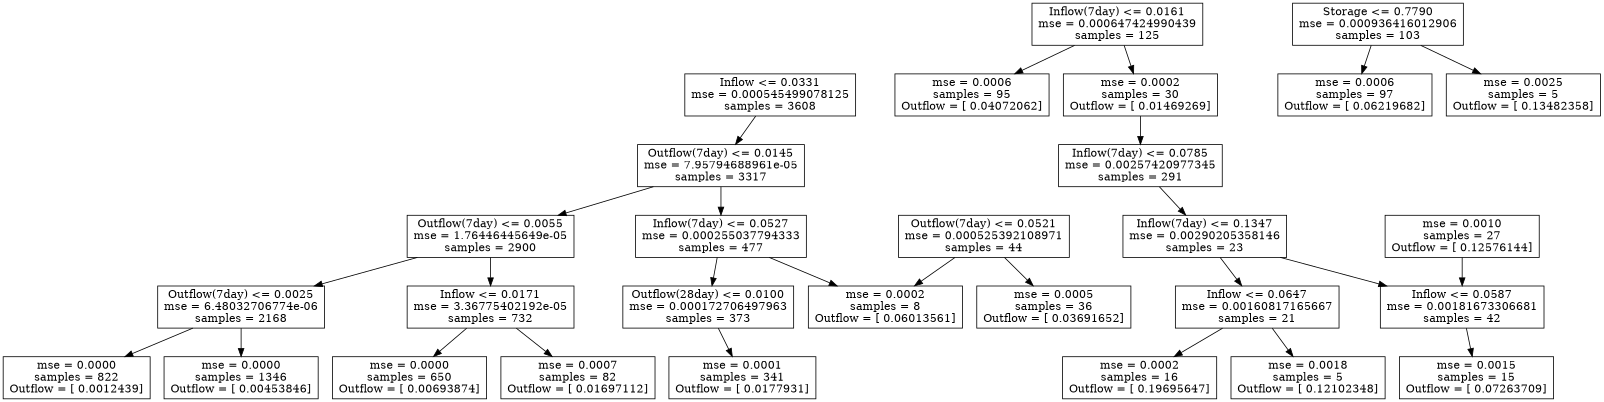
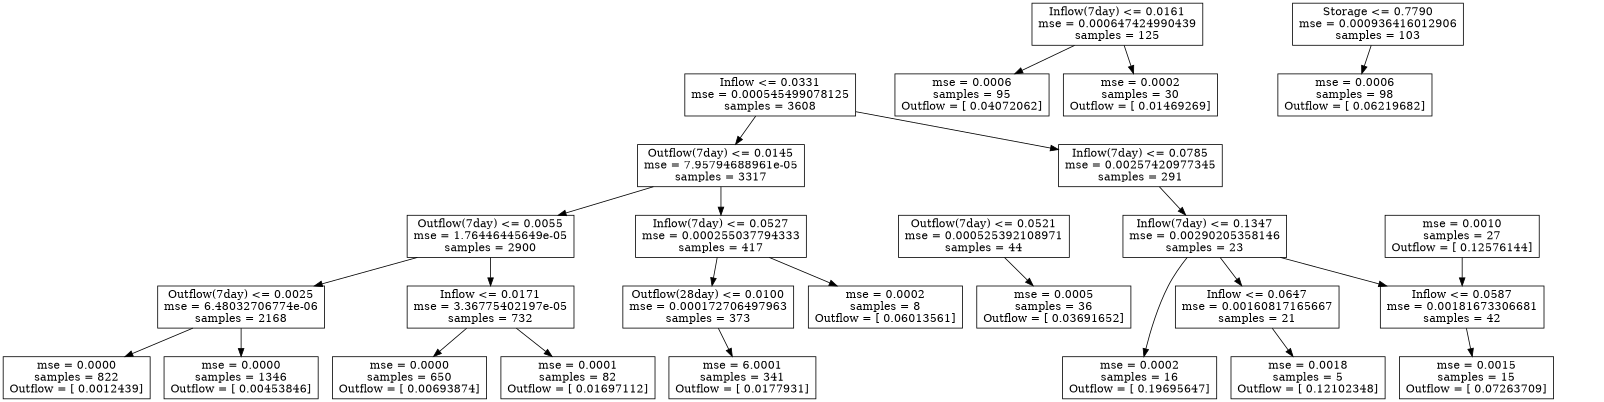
(1355, 95) -> (1355, 95)
(1523, 95) -> none
(1140, 126) -> (953, 130)
(721, 236) -> (721, 236)
(938, 269) -> none
(491, 307) -> (491, 307)
(1202, 340) -> (1161, 301)
(578, 378) -> (578, 378)
(742, 378) -> (742, 378)
